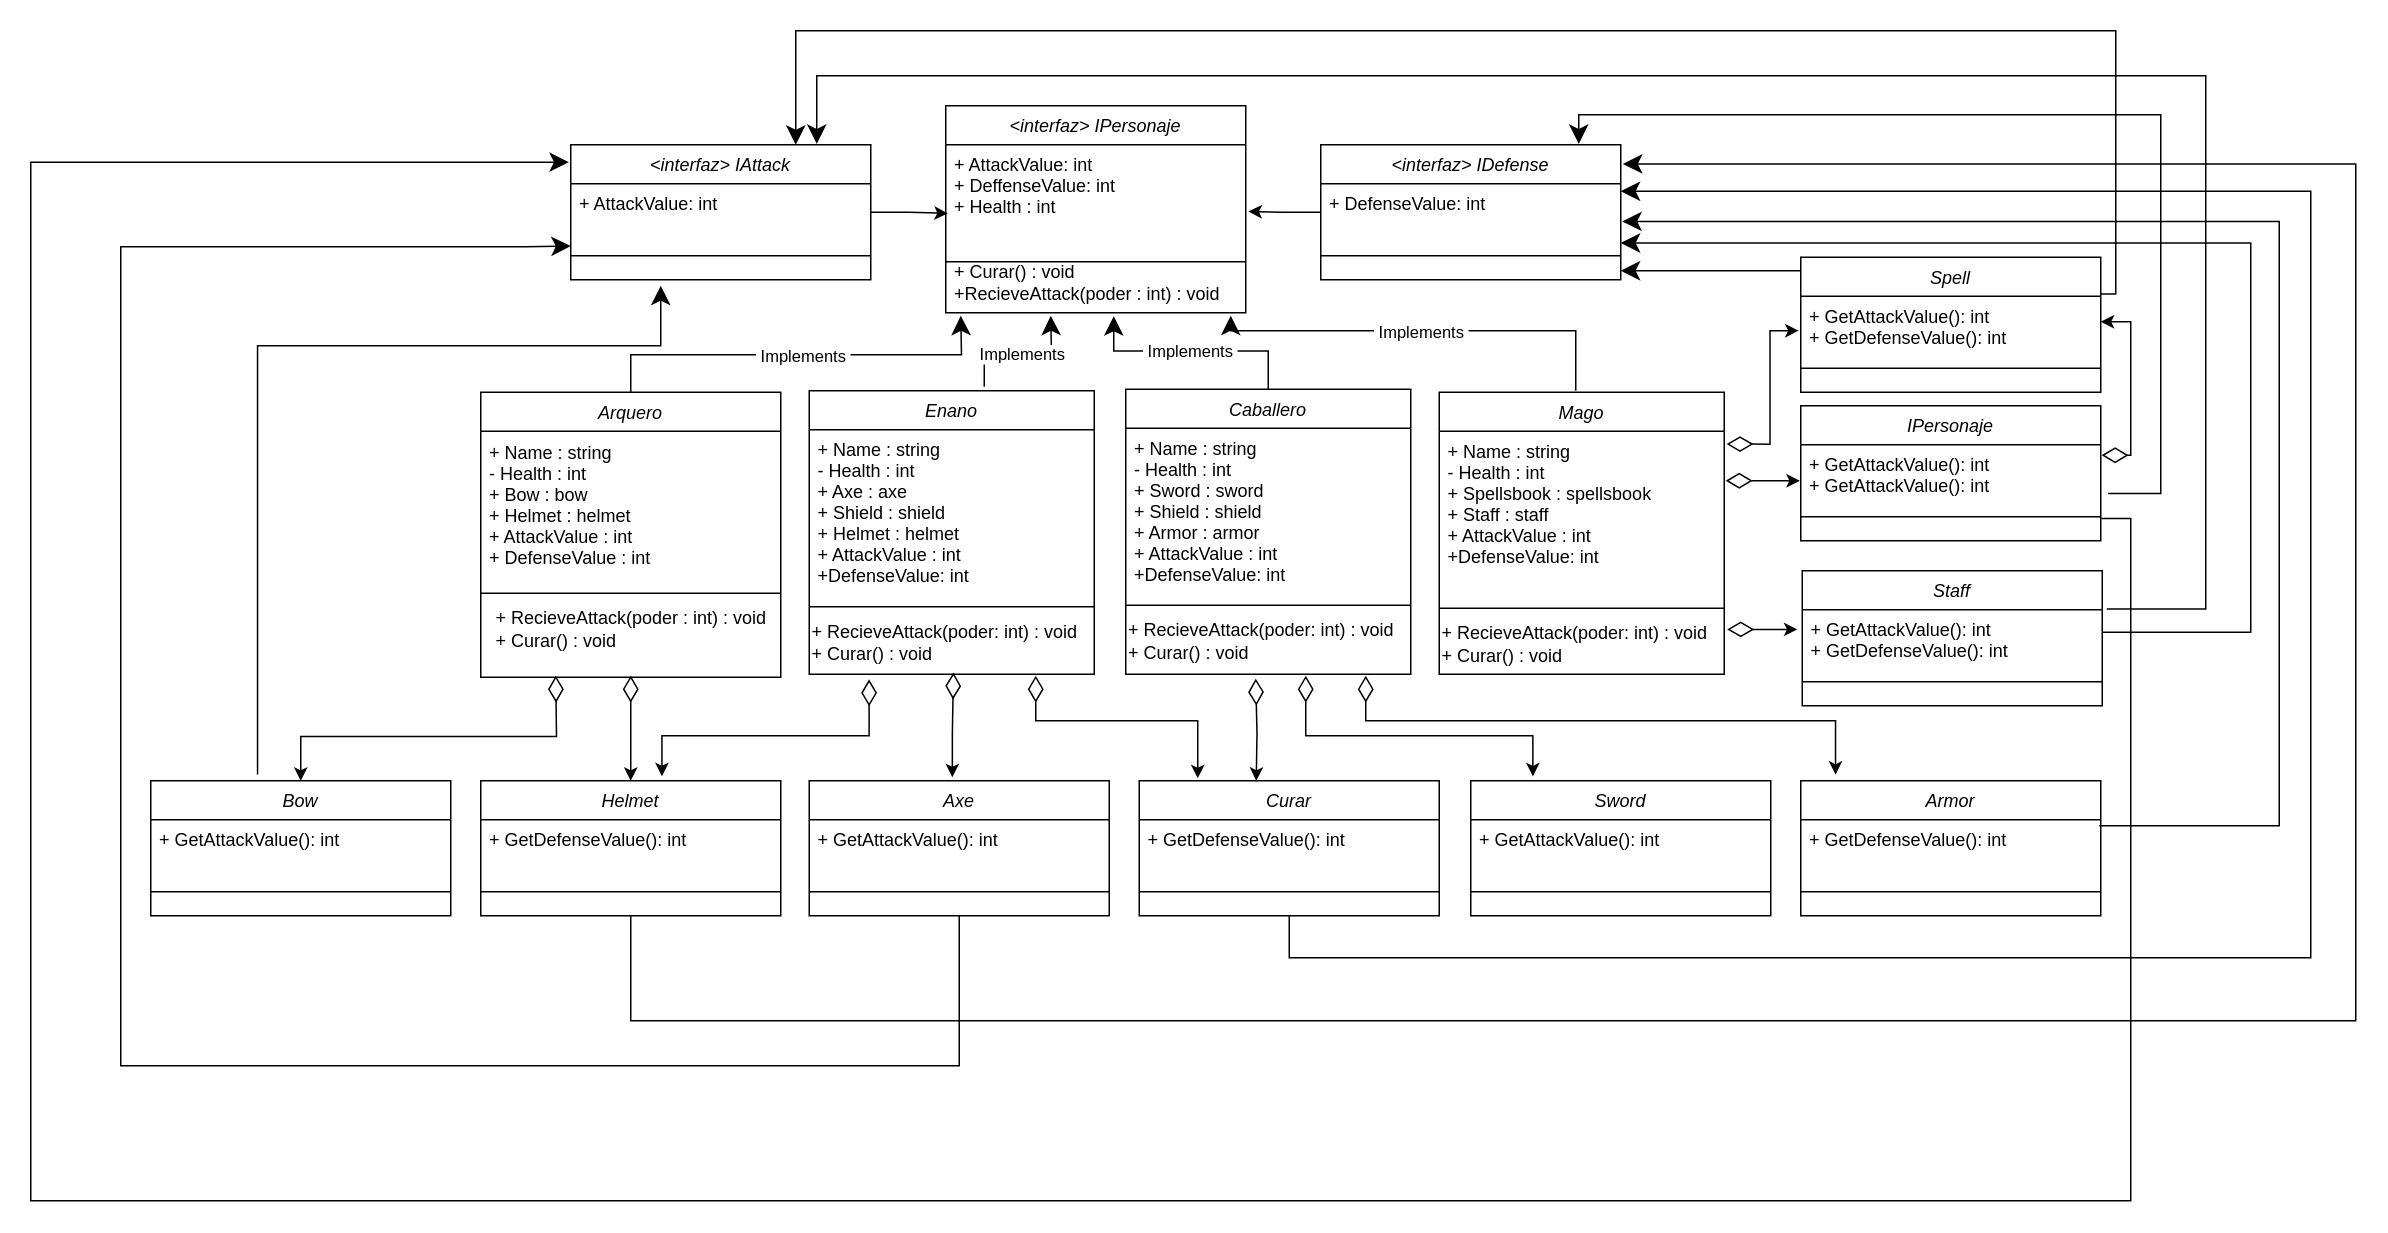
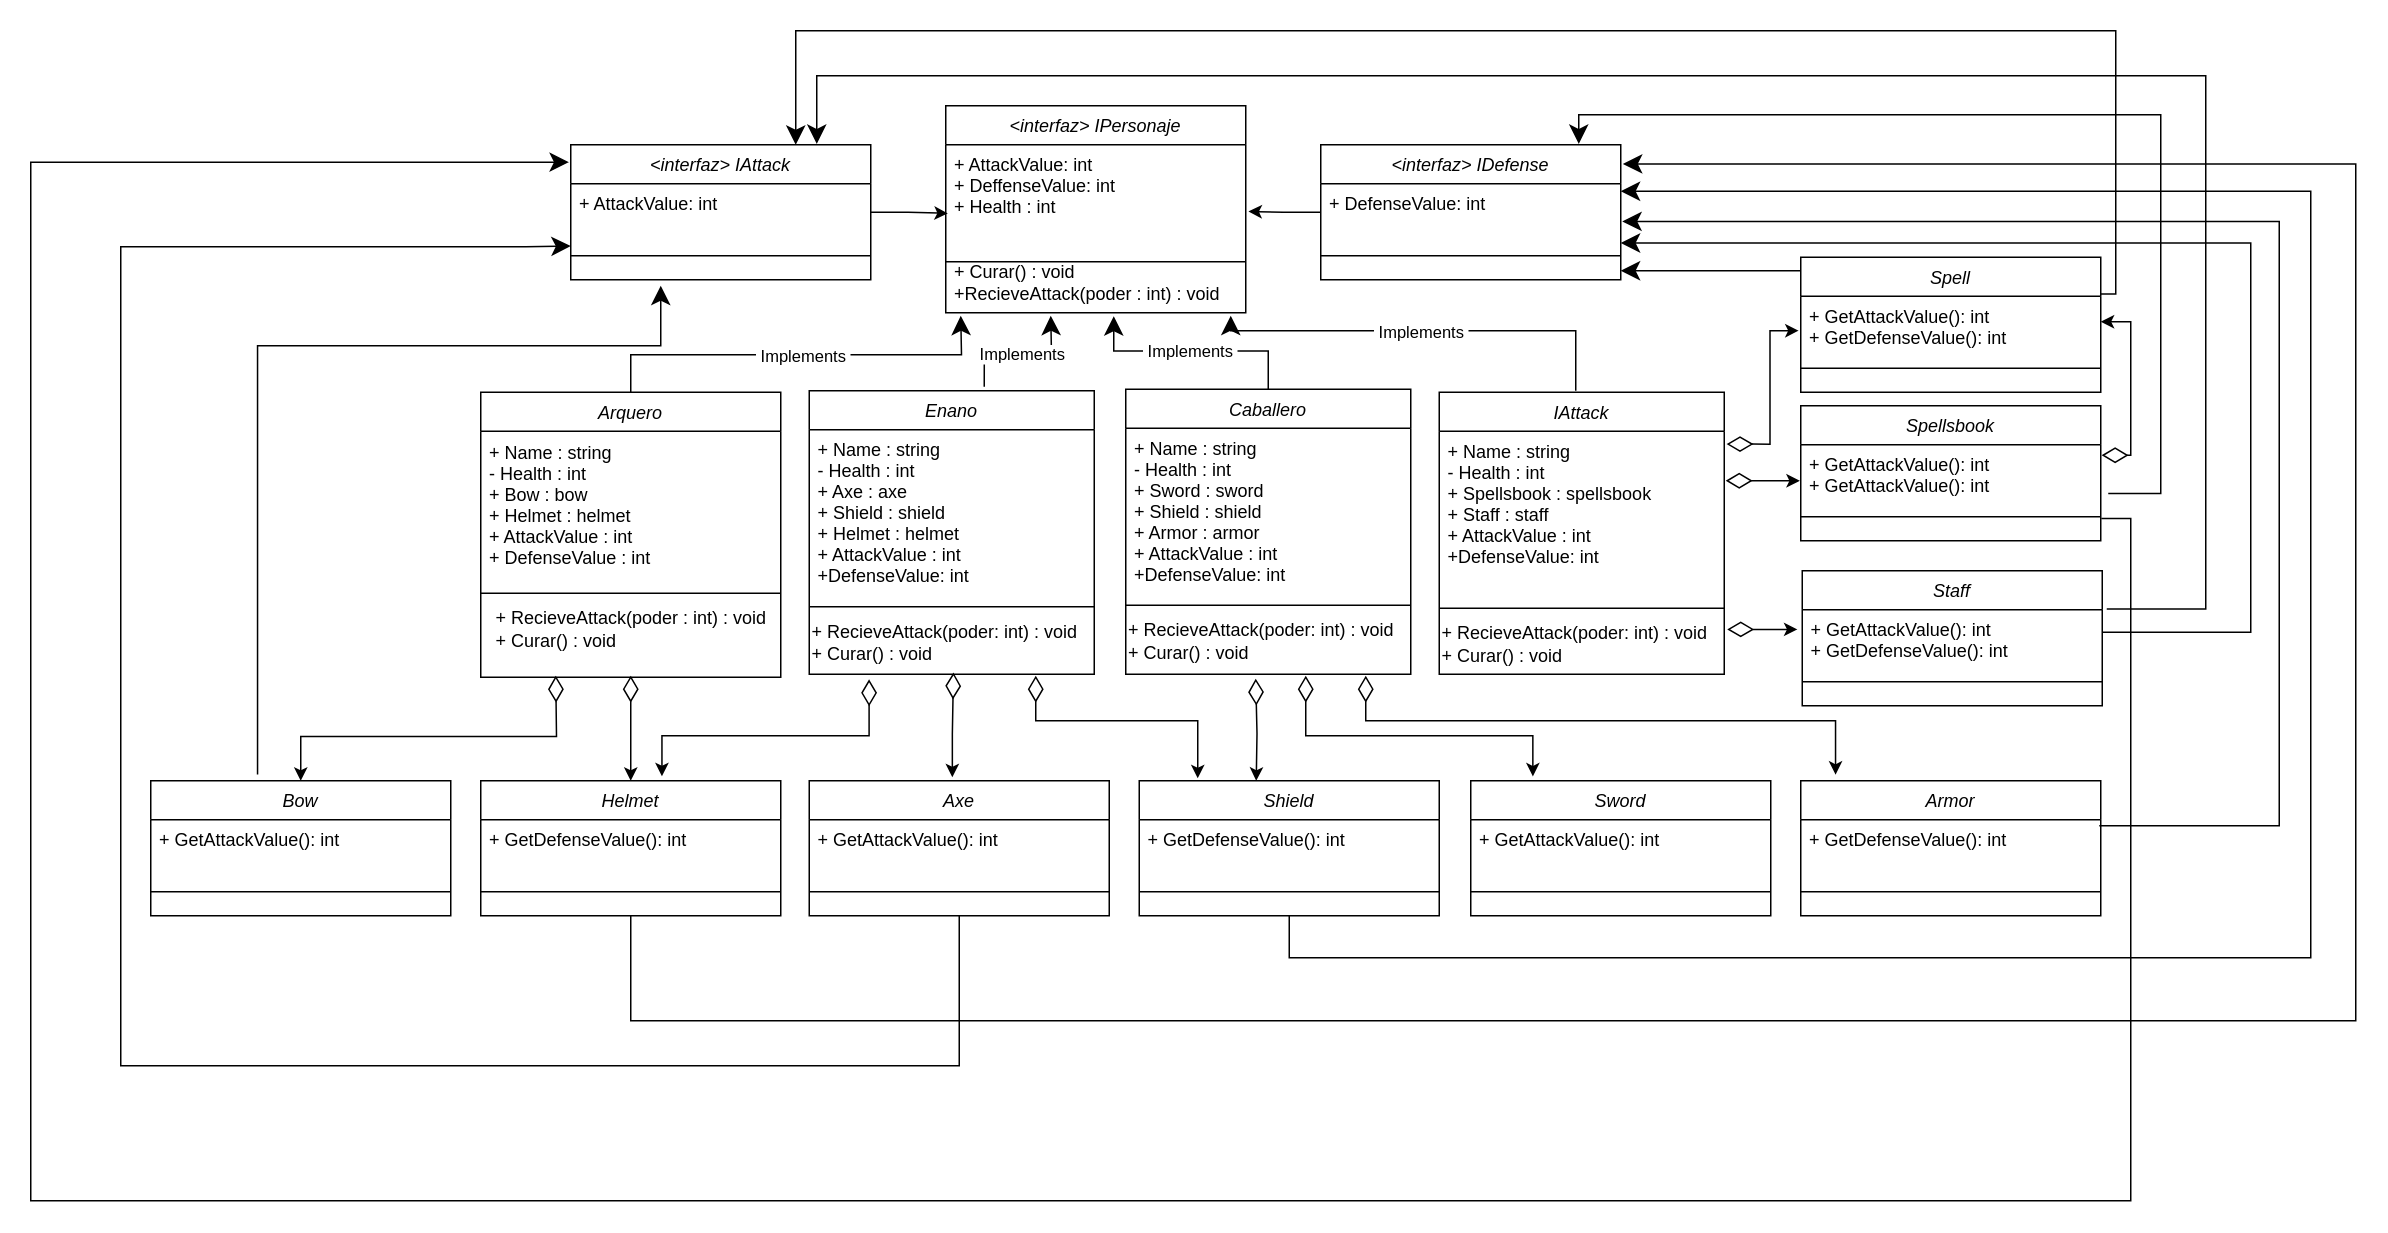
(1581, 413) -> (1581, 413)
(1950, 426) -> (1950, 426)
(1289, 801) -> (1289, 801)
